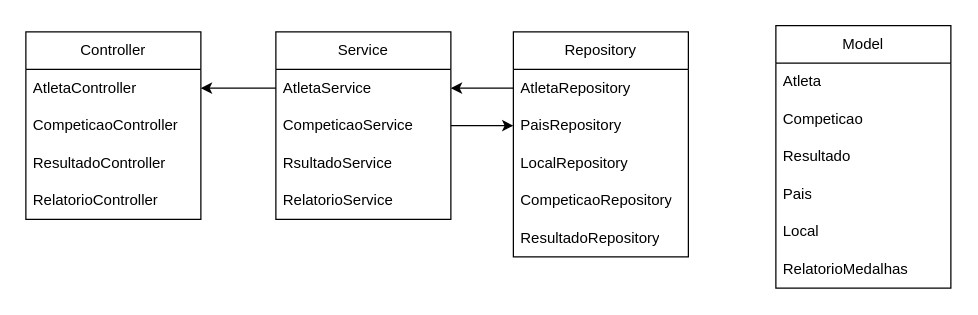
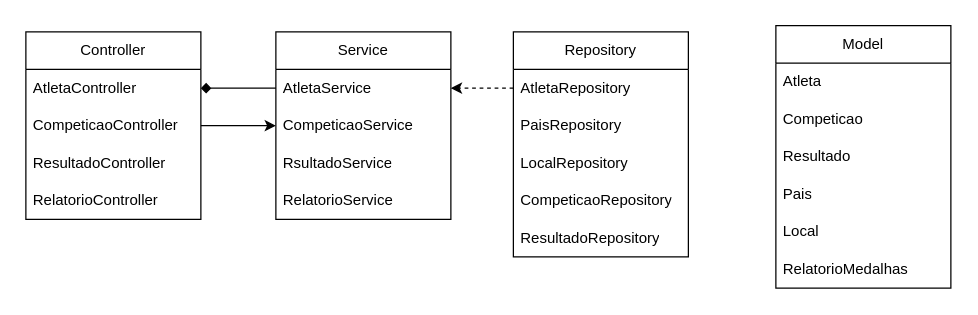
(211, 88) -> (211, 88)
(485, 88) -> (485, 88)
none -> (235, 126)
(478, 126) -> none
